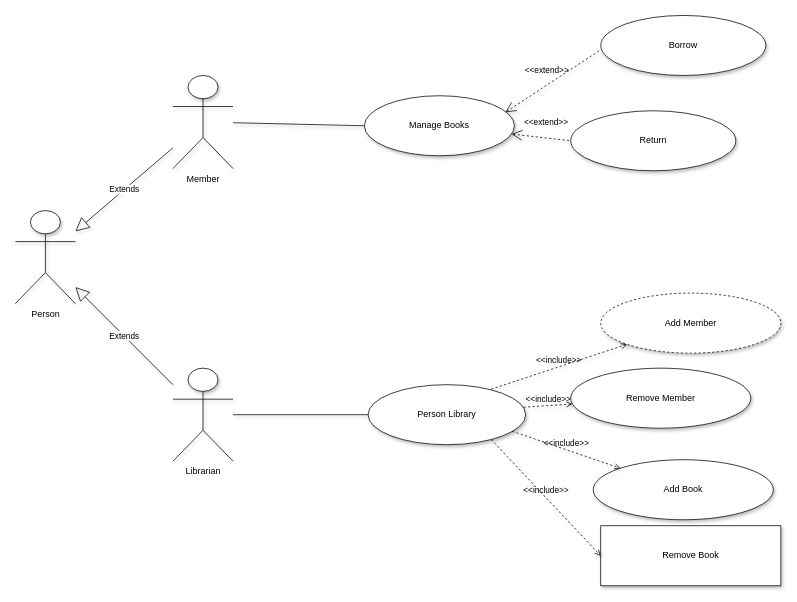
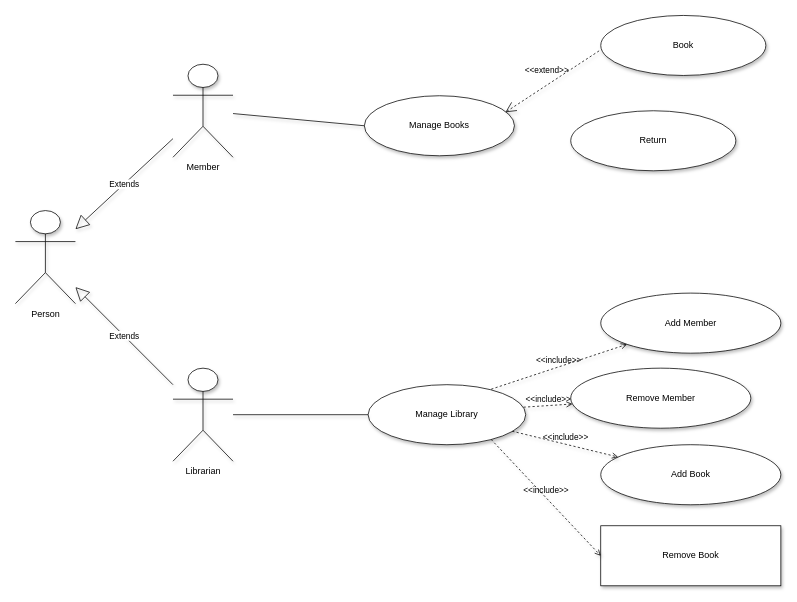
(683, 45) -> (683, 45)
(203, 122) -> (203, 111)
(541, 137) -> none
(690, 323) -> (690, 323)
(447, 414) -> (447, 414)
(683, 489) -> (690, 474)
